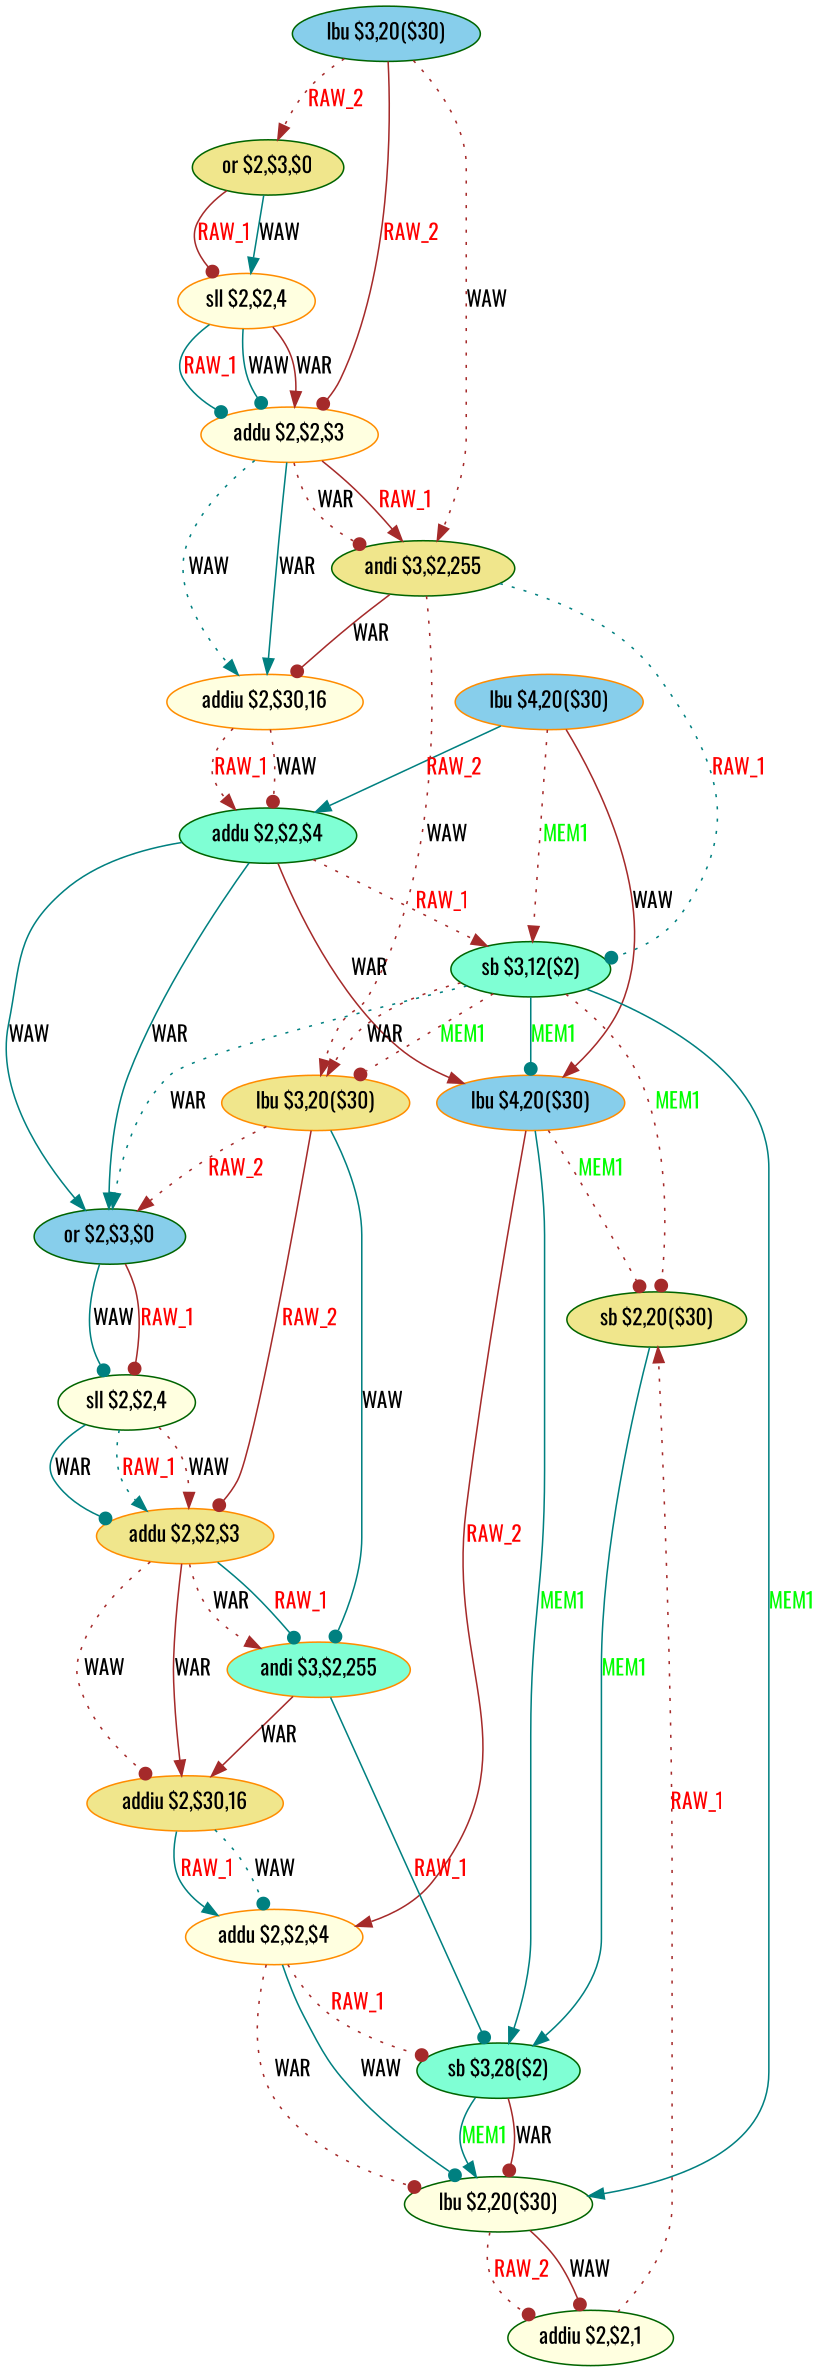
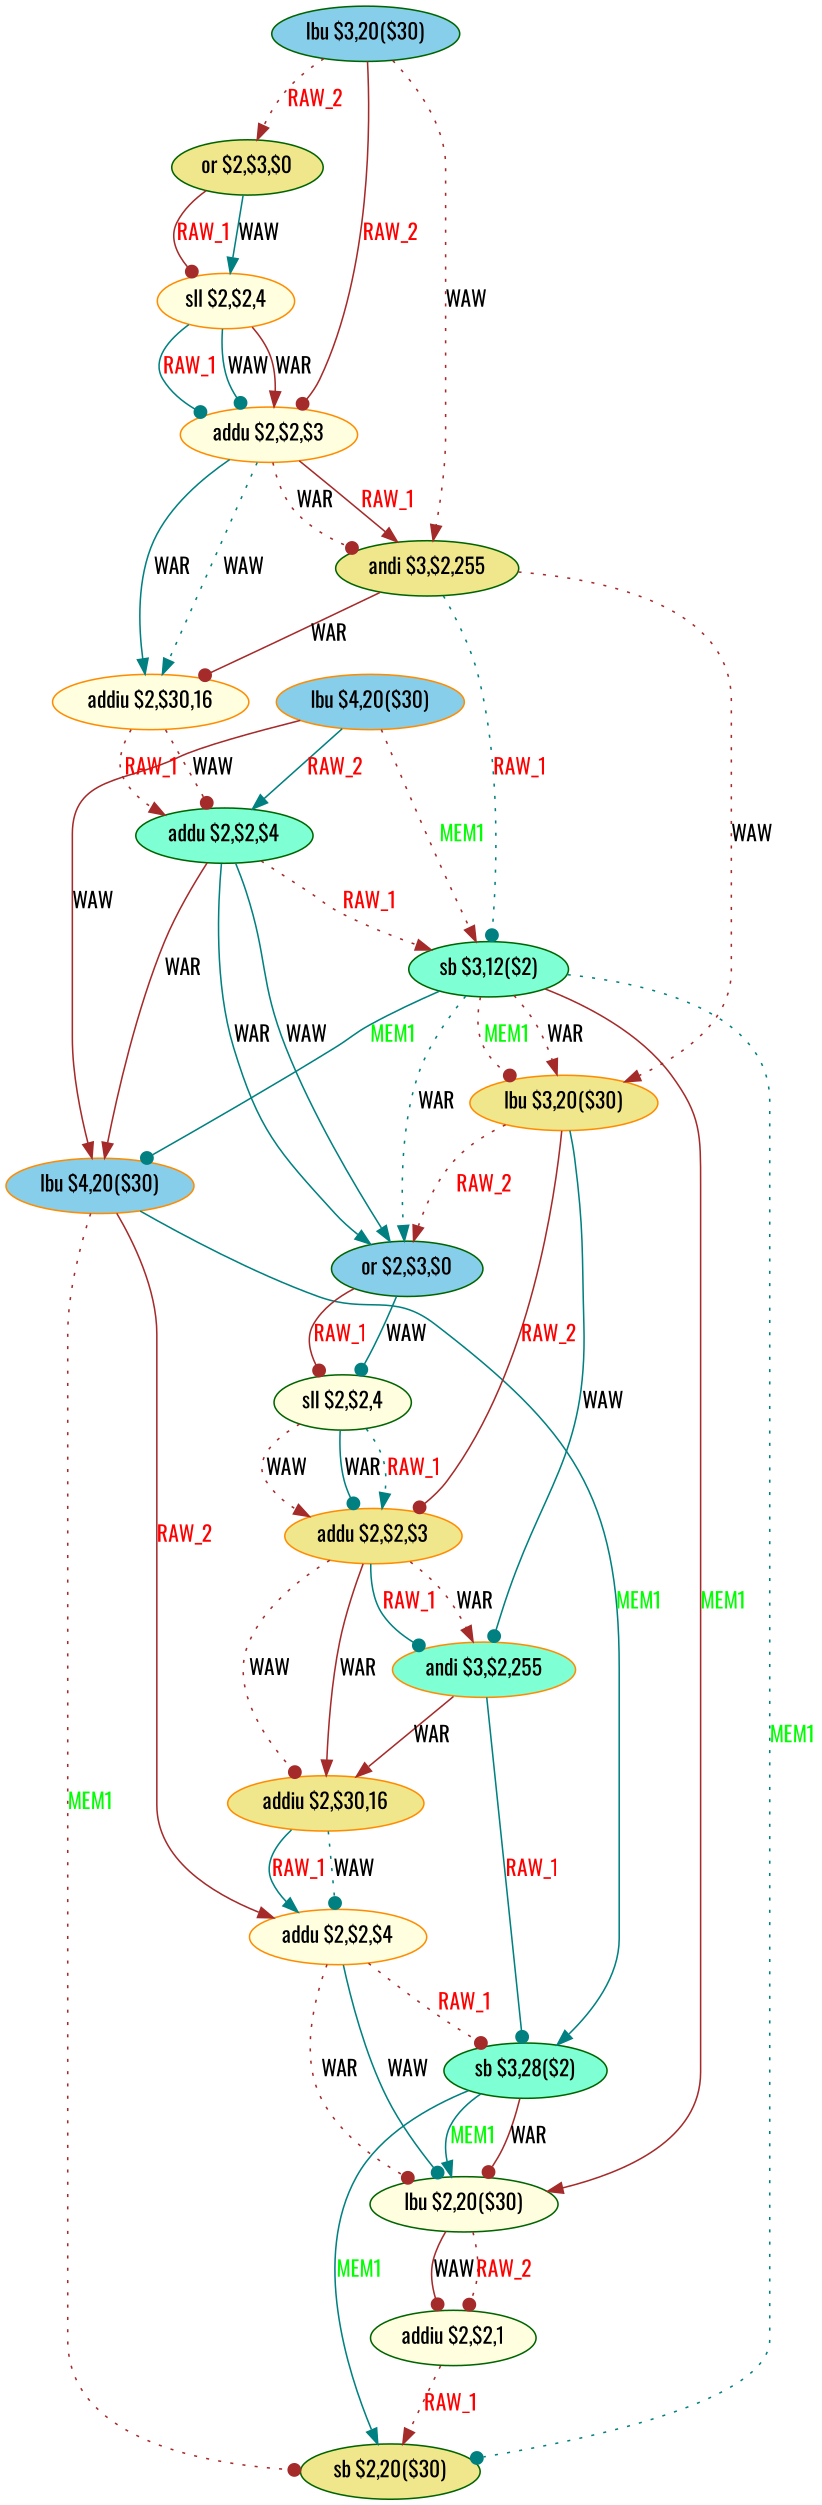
(654, 1122) -> (770, 1751)
(769, 1596) -> (701, 1590)
(601, 1698) -> (338, 2232)
